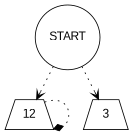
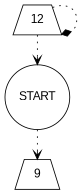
(47, 79) -> (37, 46)
(106, 115) -> (37, 174)
